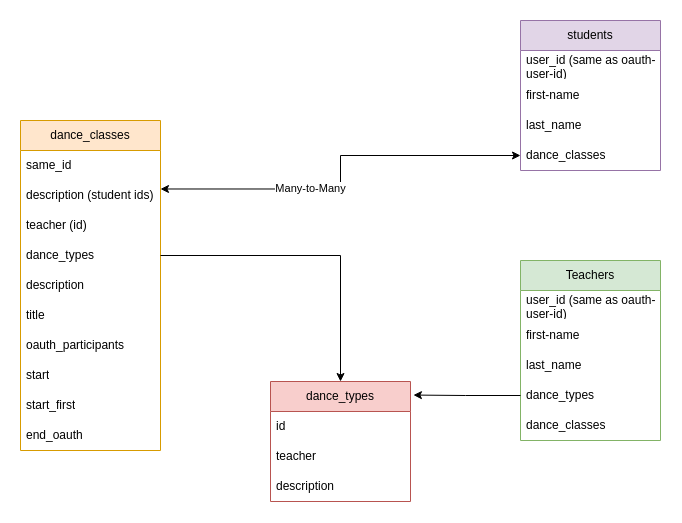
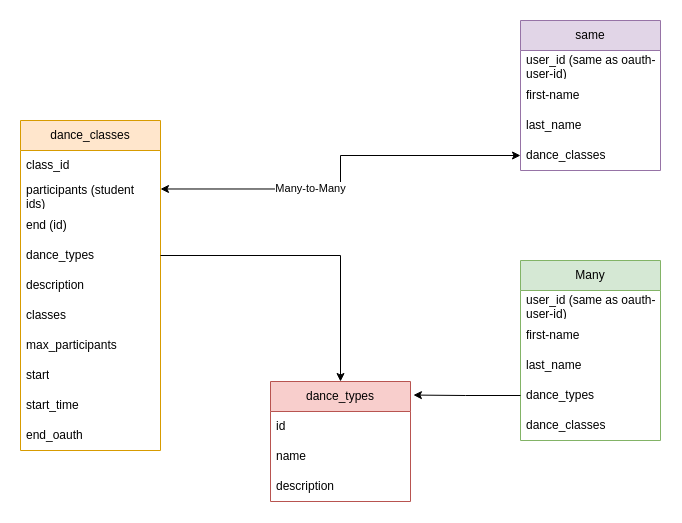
(591, 36) -> (591, 36)
(48, 166) -> (50, 166)
(92, 196) -> (92, 196)
(64, 226) -> (50, 226)
(591, 276) -> (591, 276)
(40, 316) -> (48, 316)
(84, 346) -> (77, 346)
(62, 406) -> (59, 406)
(300, 457) -> (290, 457)
